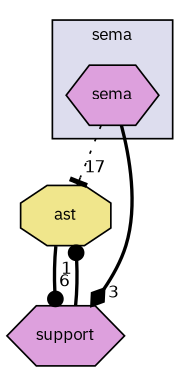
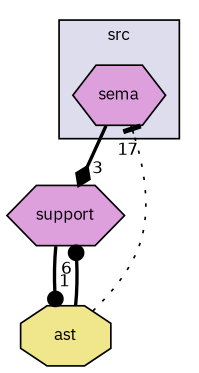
(113, 36) -> (119, 36)
(91, 152) -> (143, 230)
